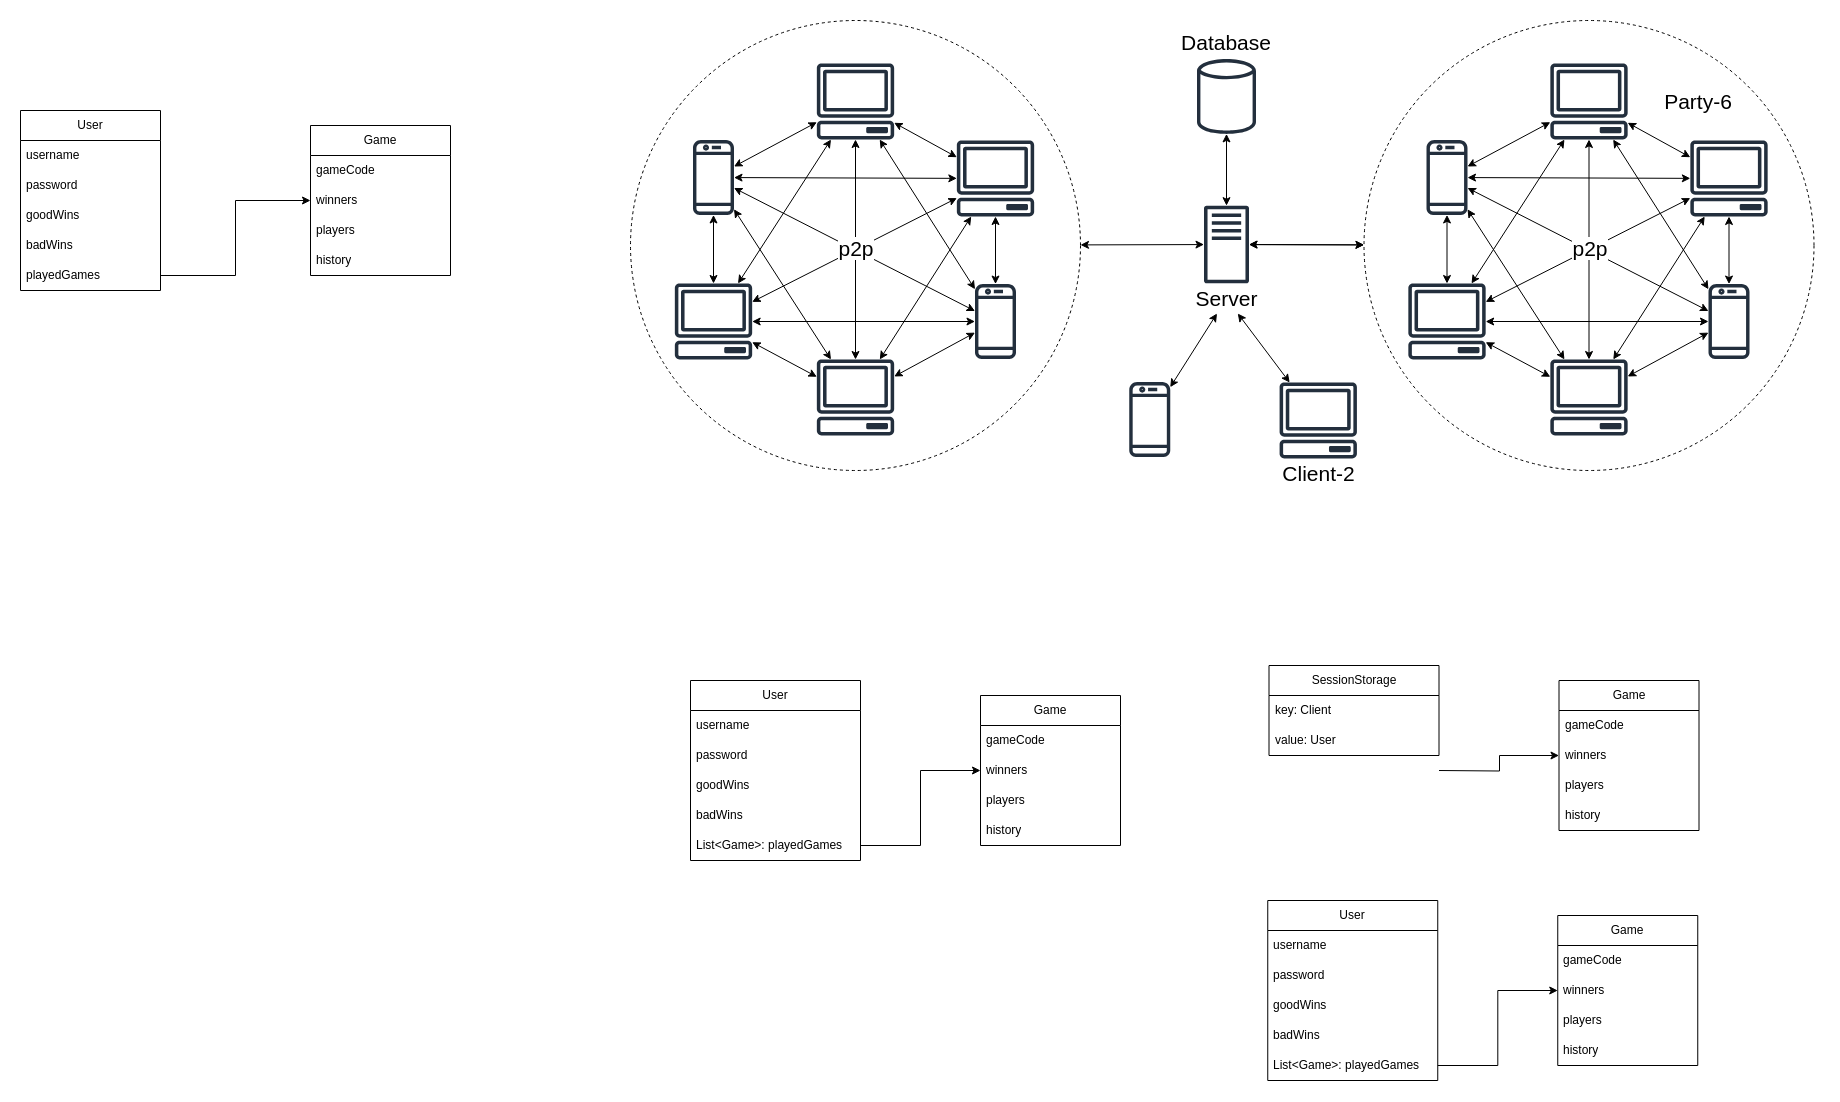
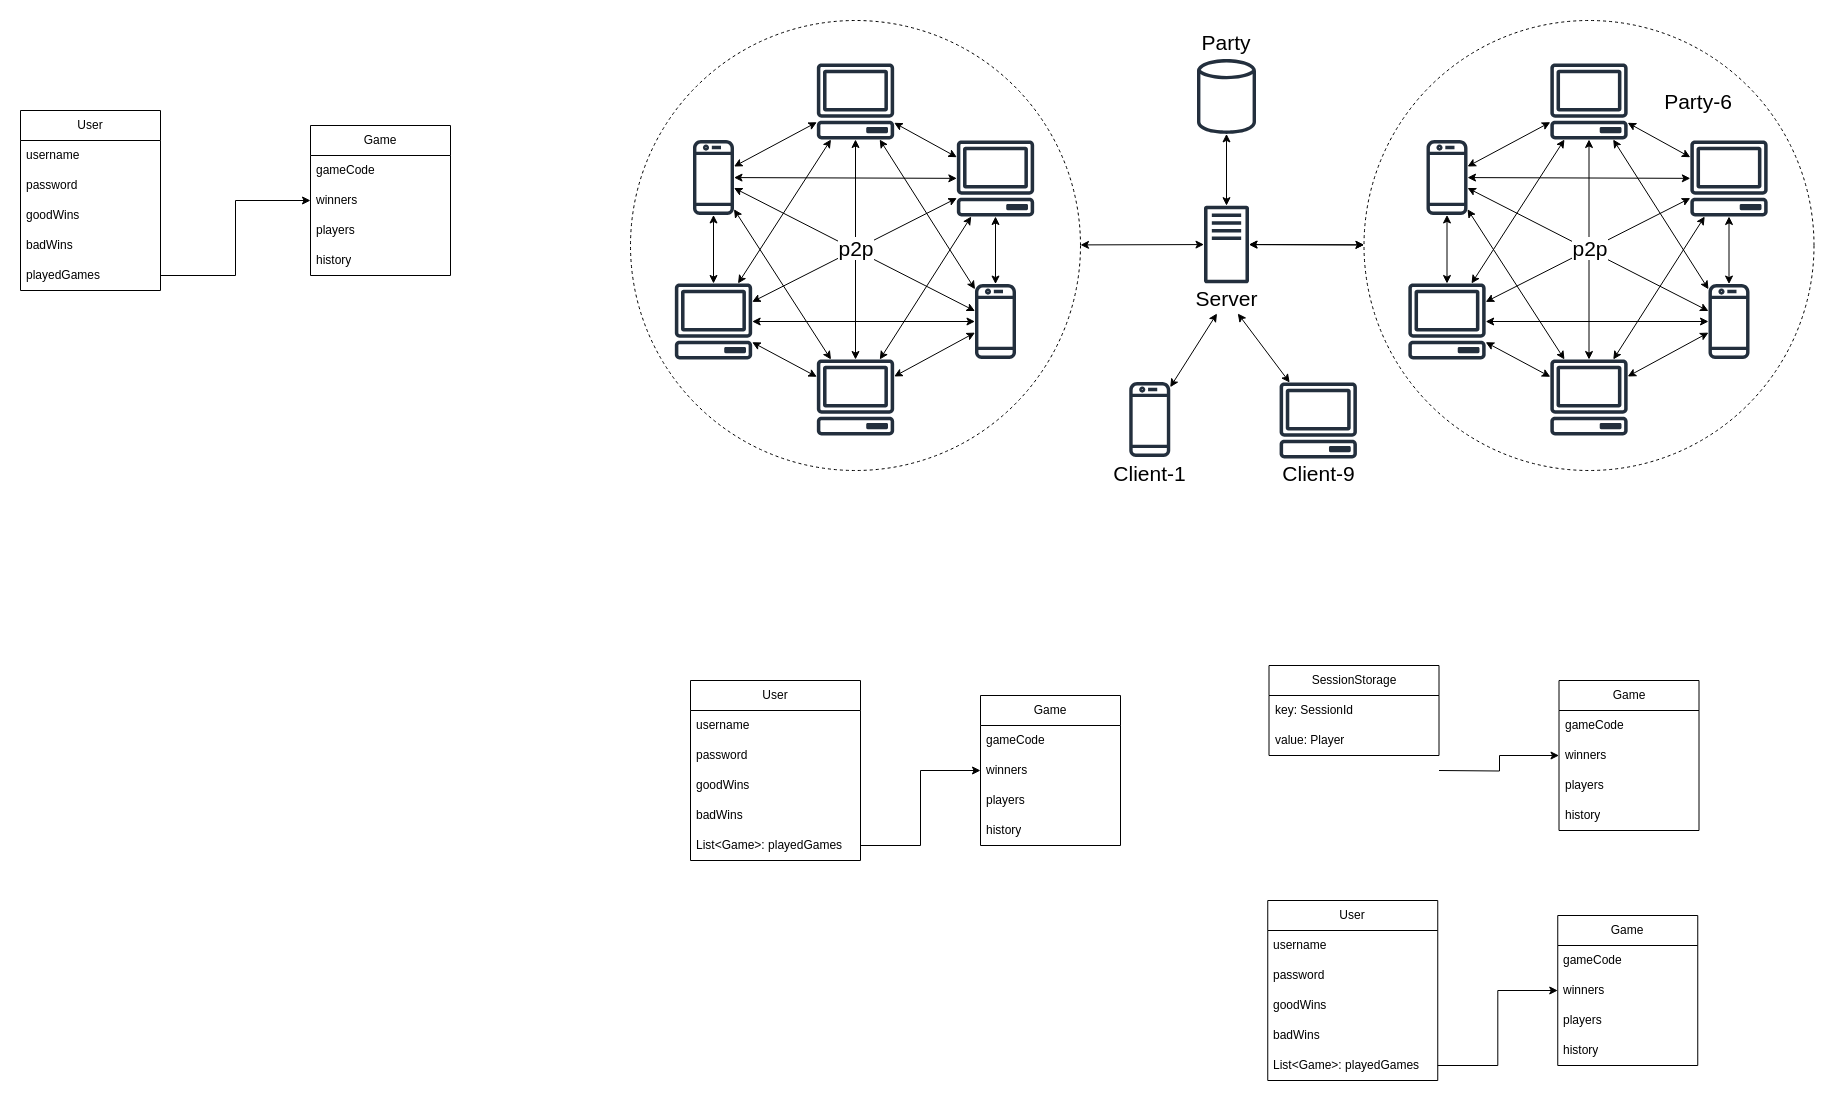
(1227, 43) -> (1227, 43)
none -> (1150, 474)
(1319, 474) -> (1319, 474)
(1306, 711) -> (1318, 711)
(1308, 741) -> (1313, 741)
